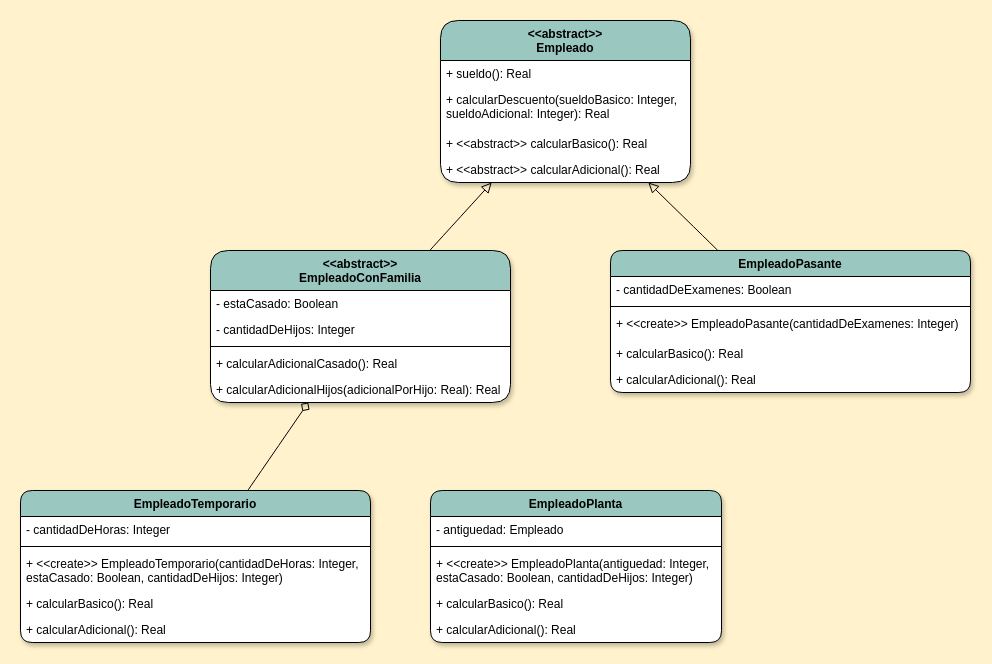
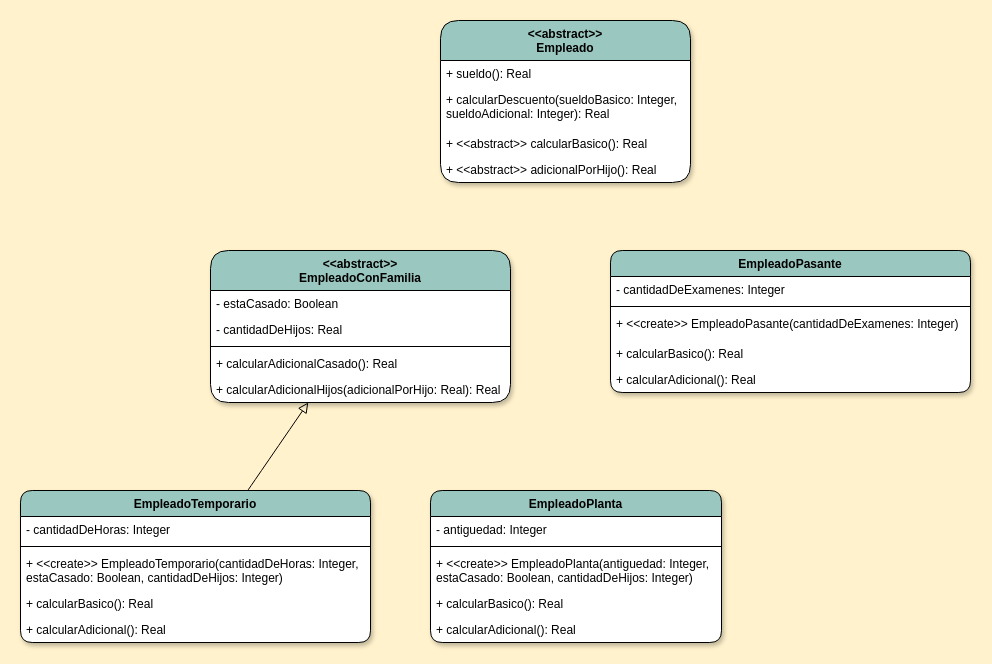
(565, 171) -> (564, 171)
(457, 220) -> none
(687, 220) -> none
(706, 291) -> (708, 291)
(296, 331) -> (284, 331)
(302, 412) -> (301, 413)
(503, 531) -> (501, 531)
